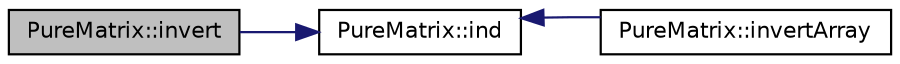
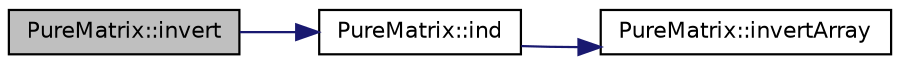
(572, 17) -> (550, 47)
